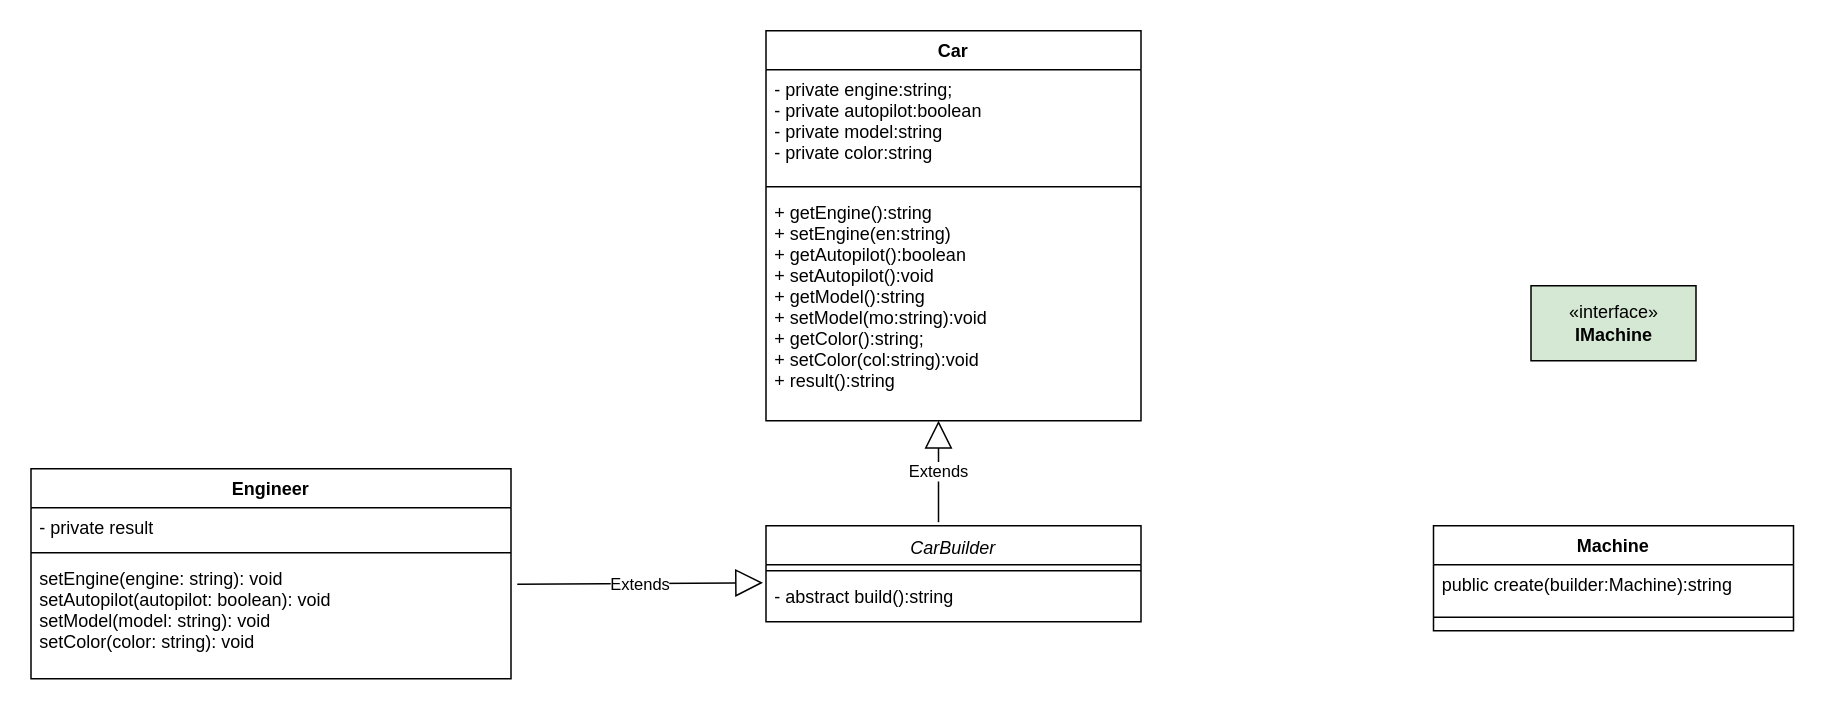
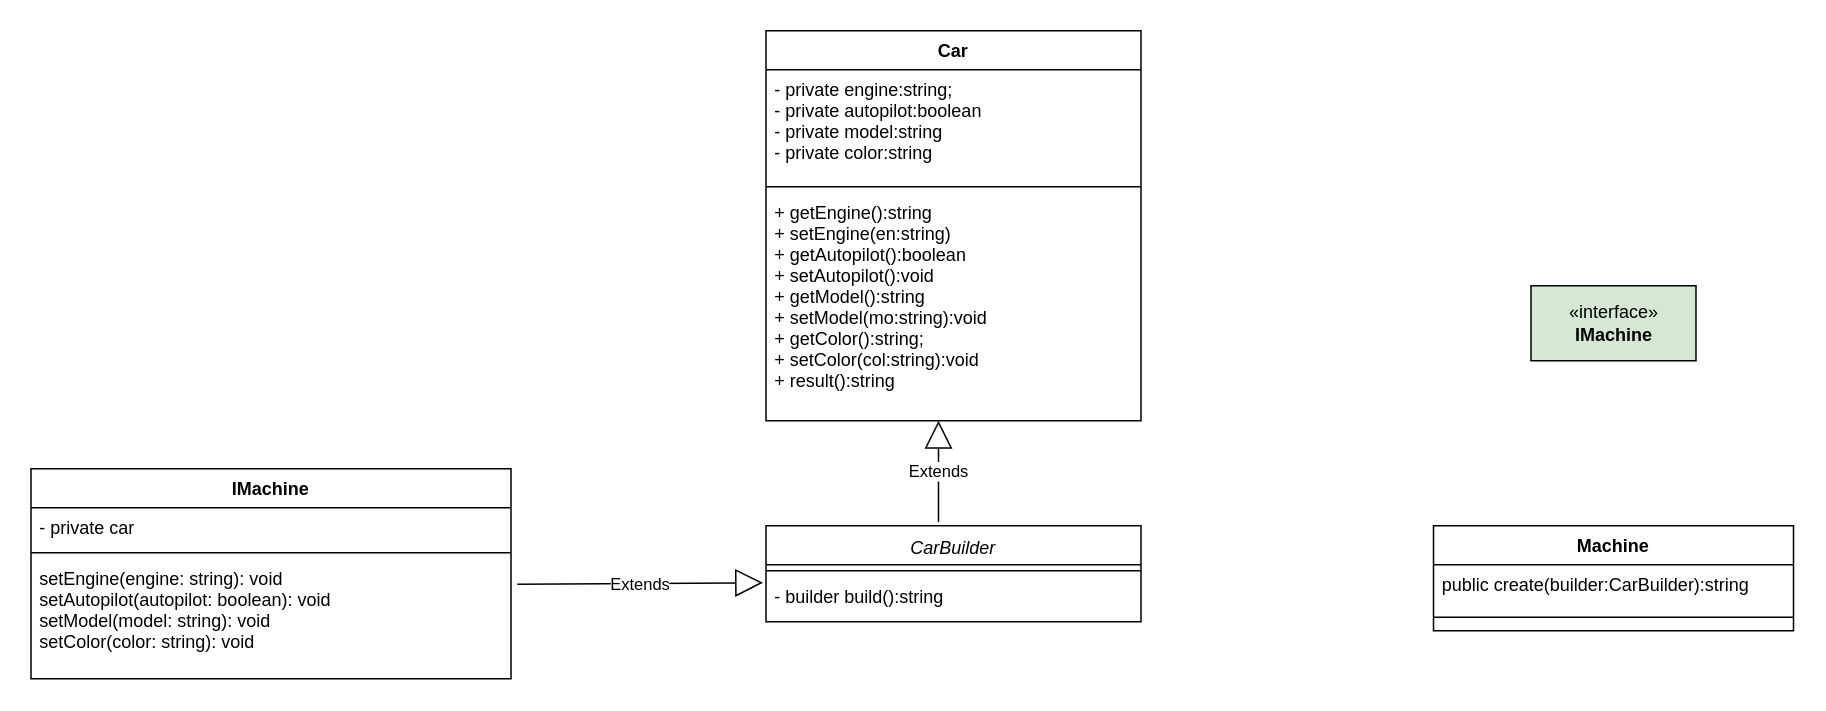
(270, 489) -> (270, 489)
(110, 528) -> (98, 528)
(1607, 585) -> (1620, 585)
(886, 597) -> (876, 597)
